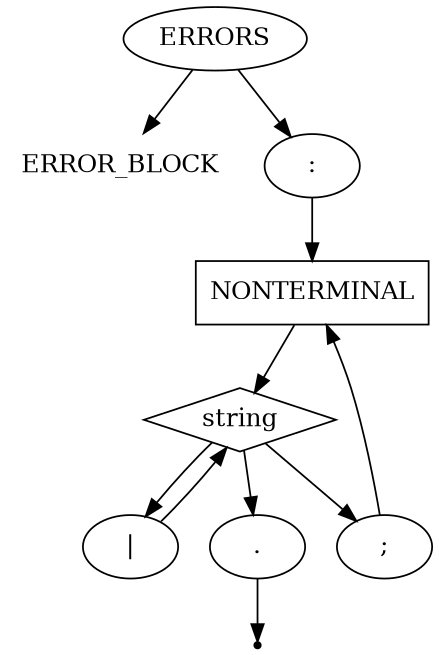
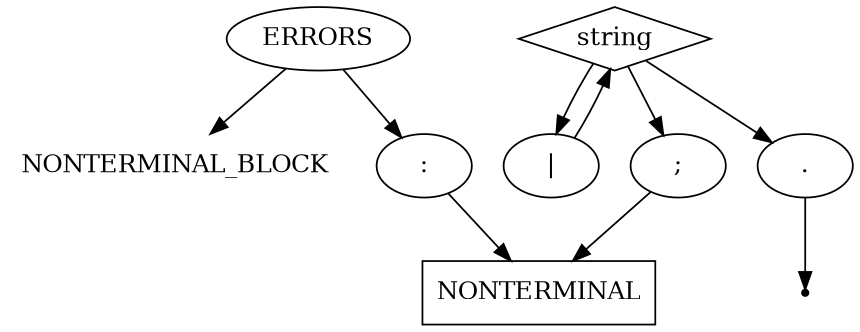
(120, 166) -> (176, 166)
(279, 351) -> none
